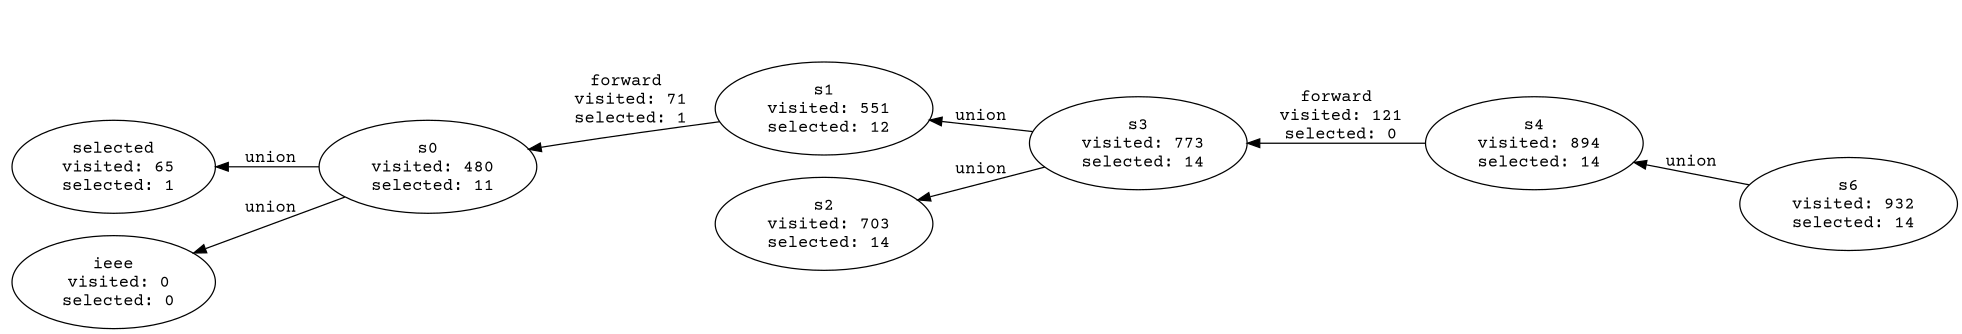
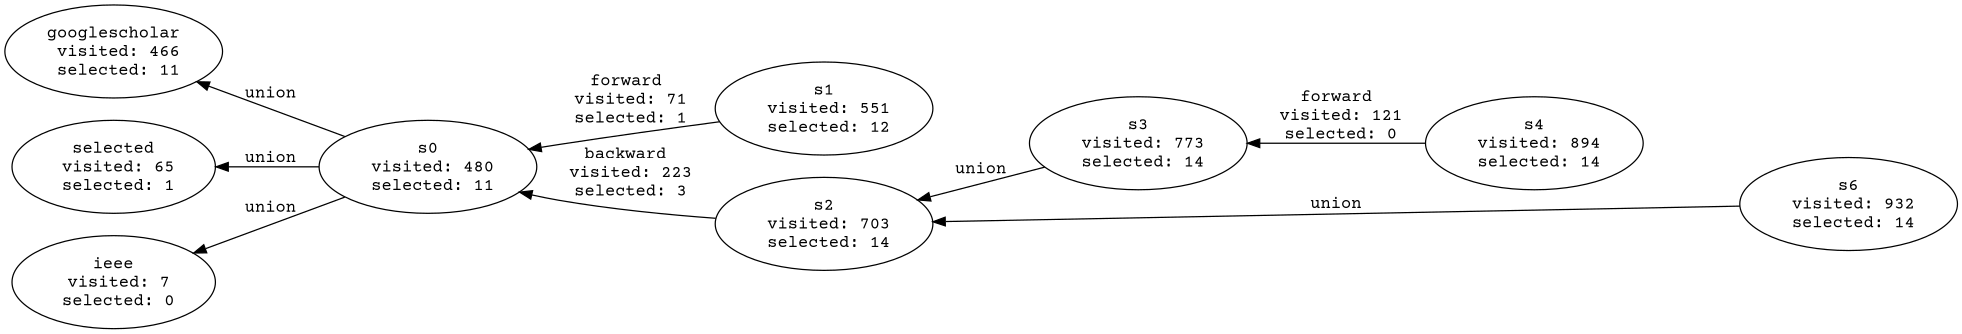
none -> (114, 51)
(987, 127) -> none
(1698, 175) -> (1343, 214)
none -> (623, 210)
(114, 282) -> (114, 282)
